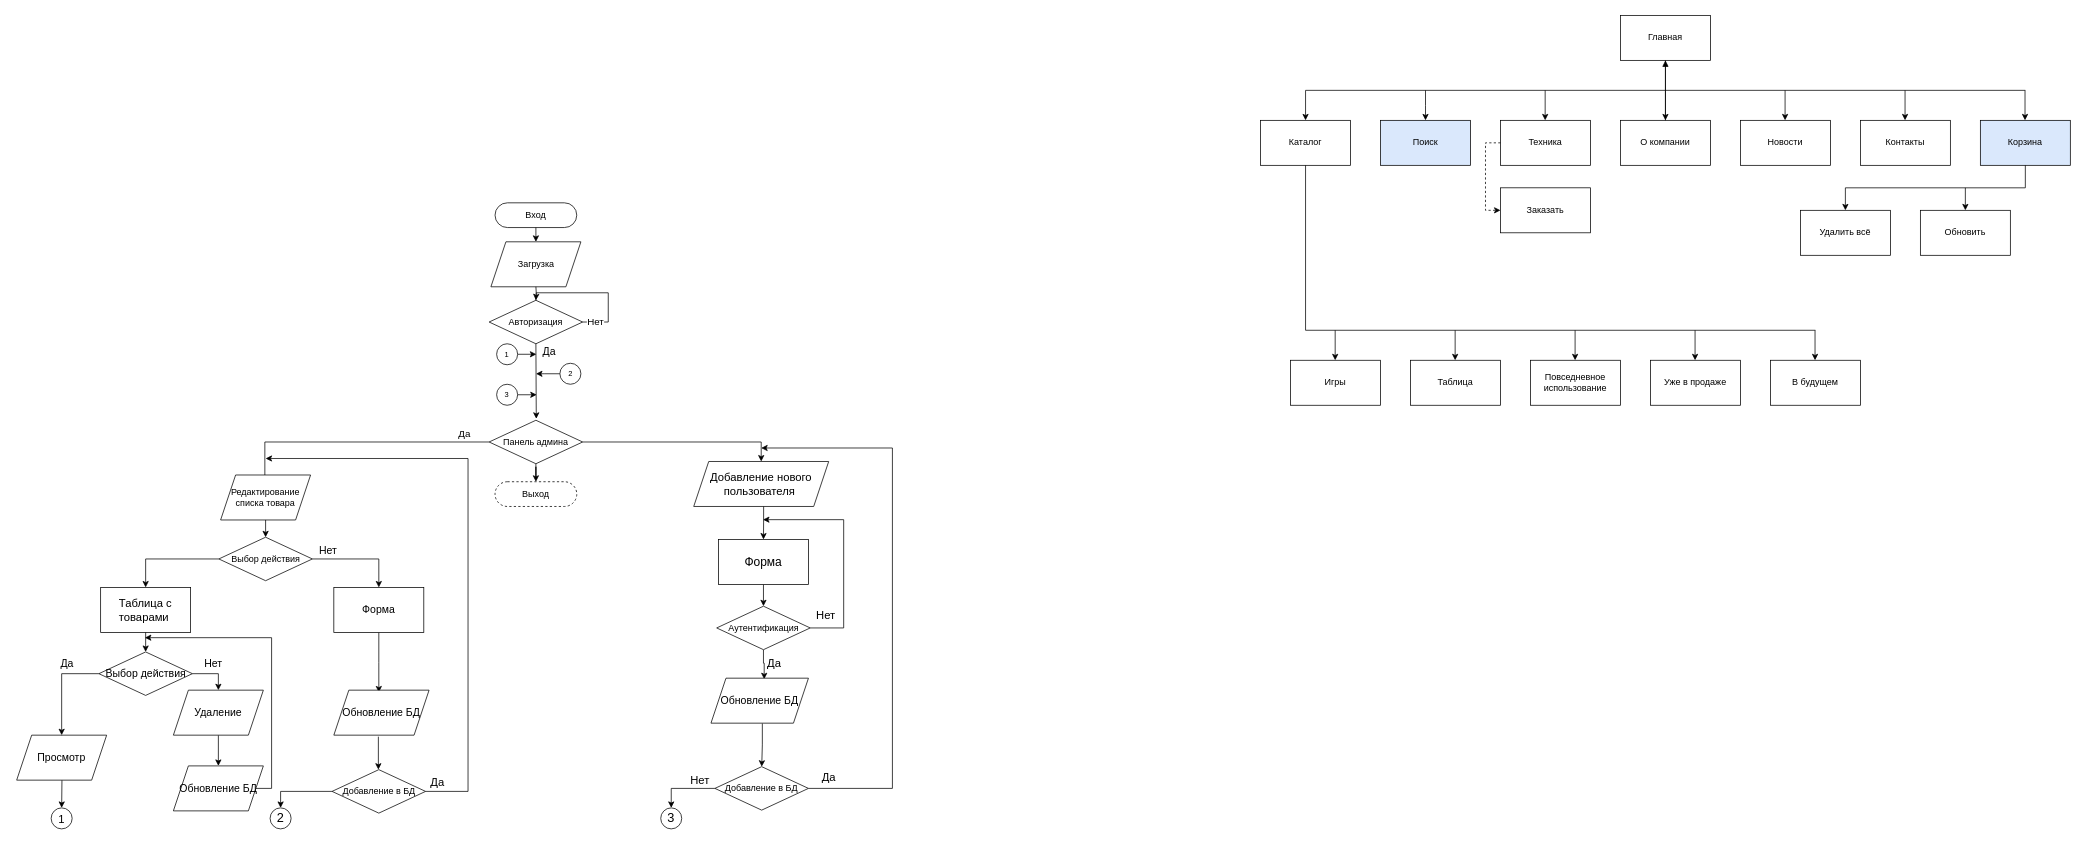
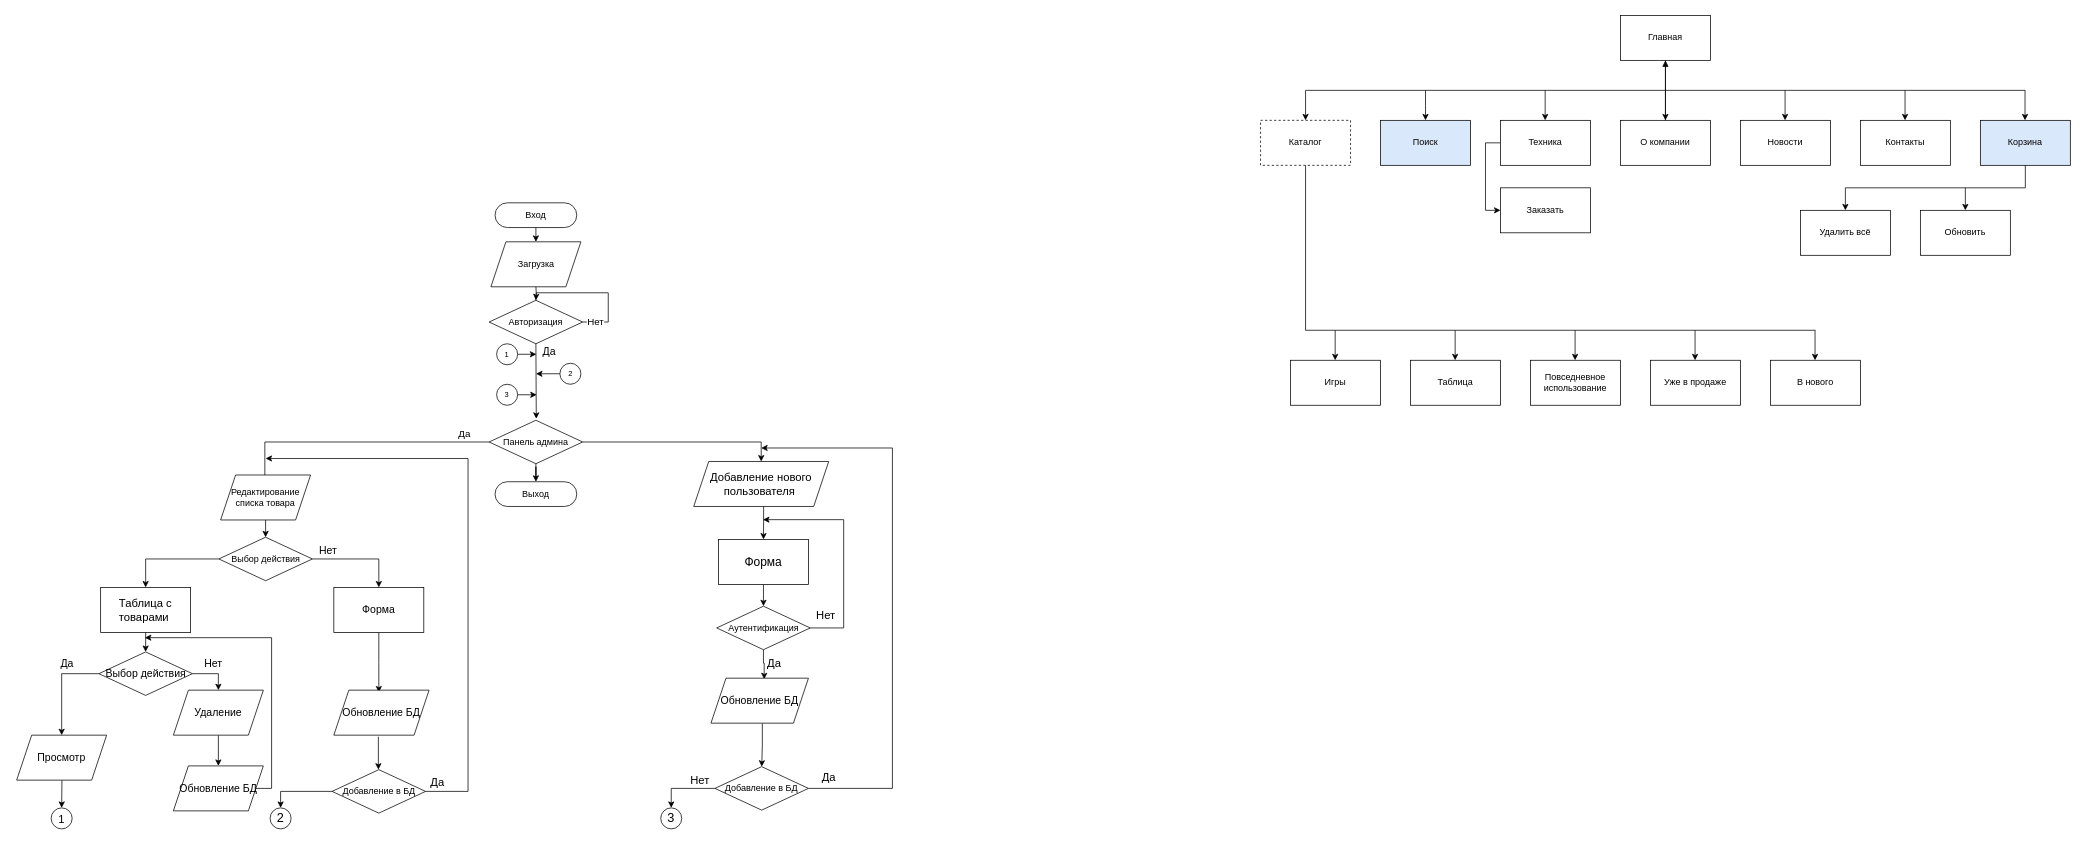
(1305, 143) -> (1305, 143)
(1485, 173) -> (1485, 173)
(1815, 383) -> (1815, 383)
(536, 494) -> (536, 494)
